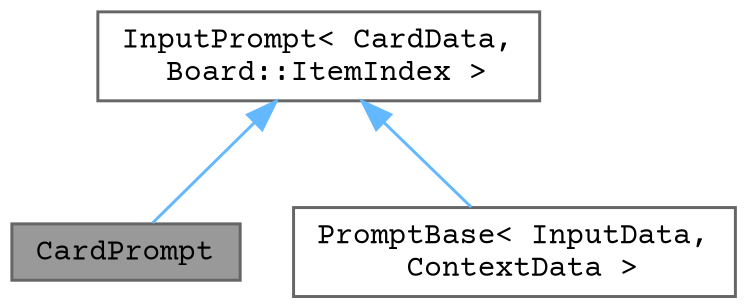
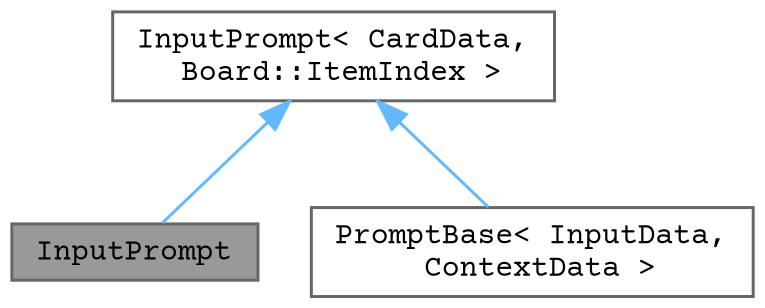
(126, 252) -> (135, 252)
